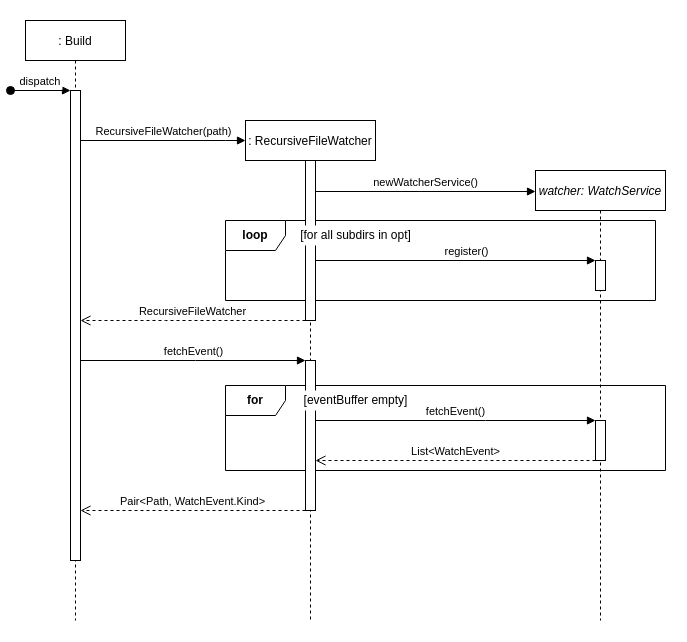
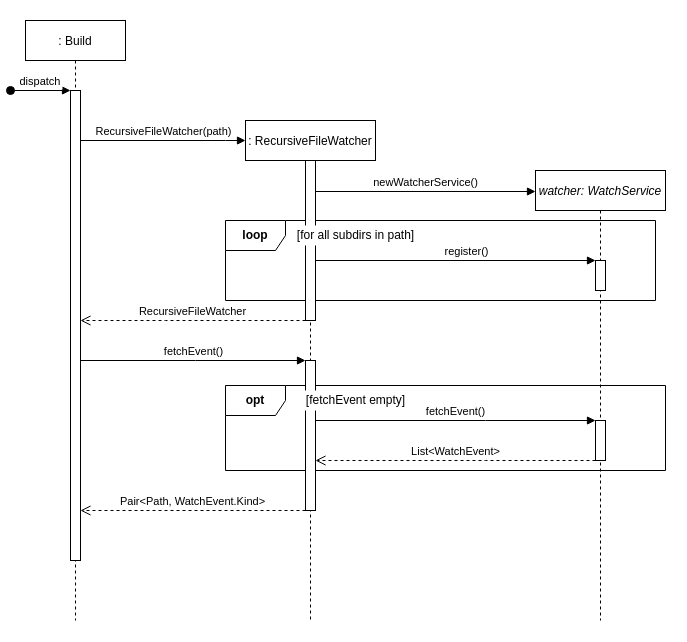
(356, 236) -> (356, 236)
(256, 401) -> (256, 401)
(356, 401) -> (356, 401)
